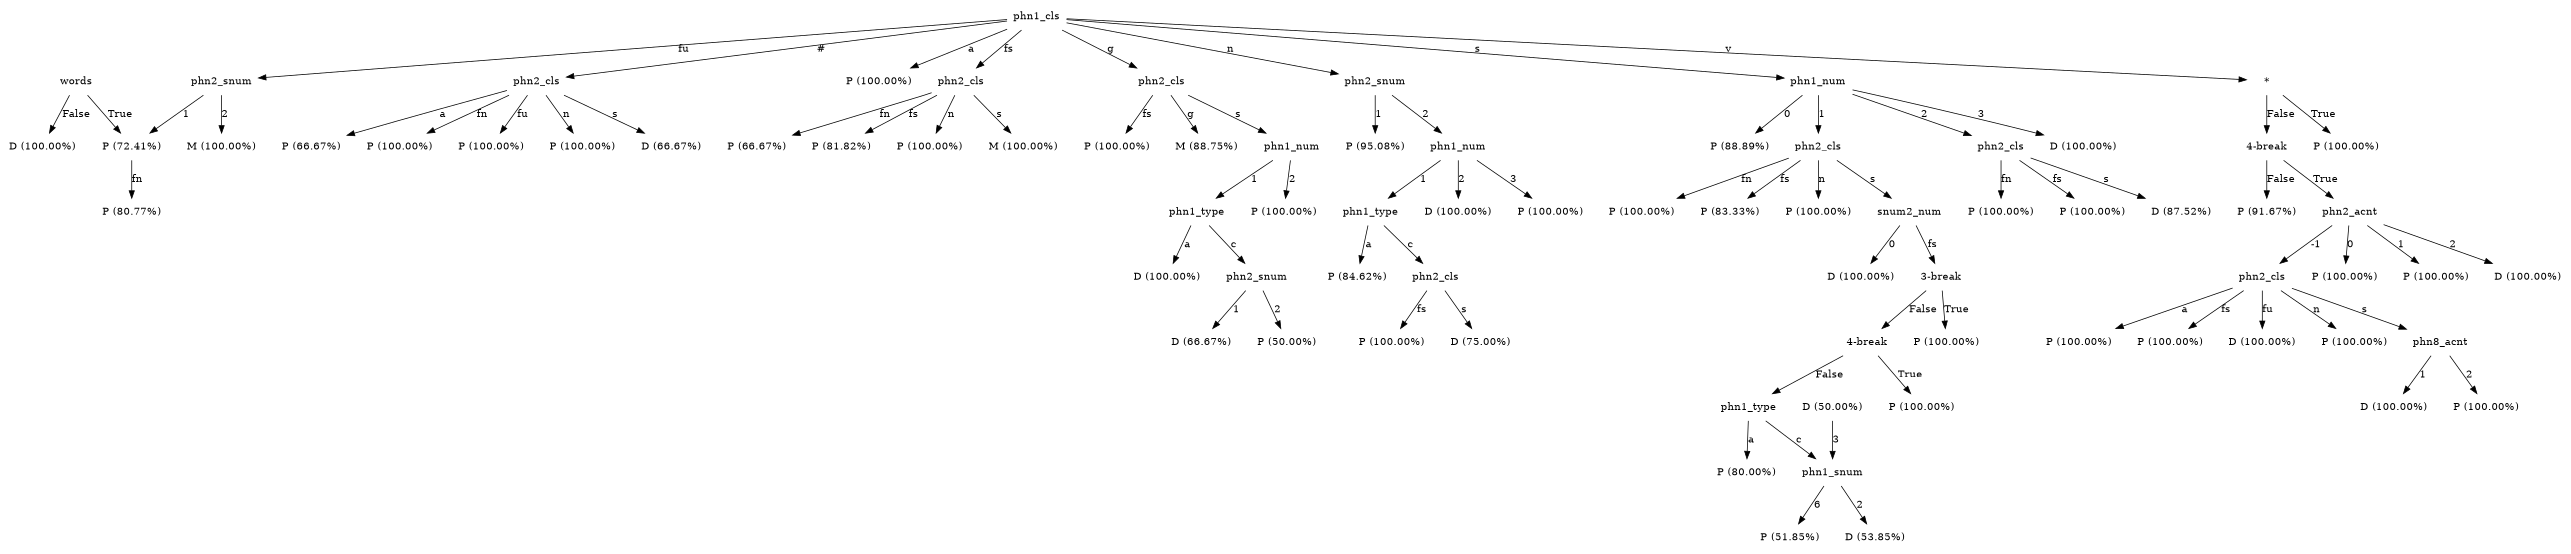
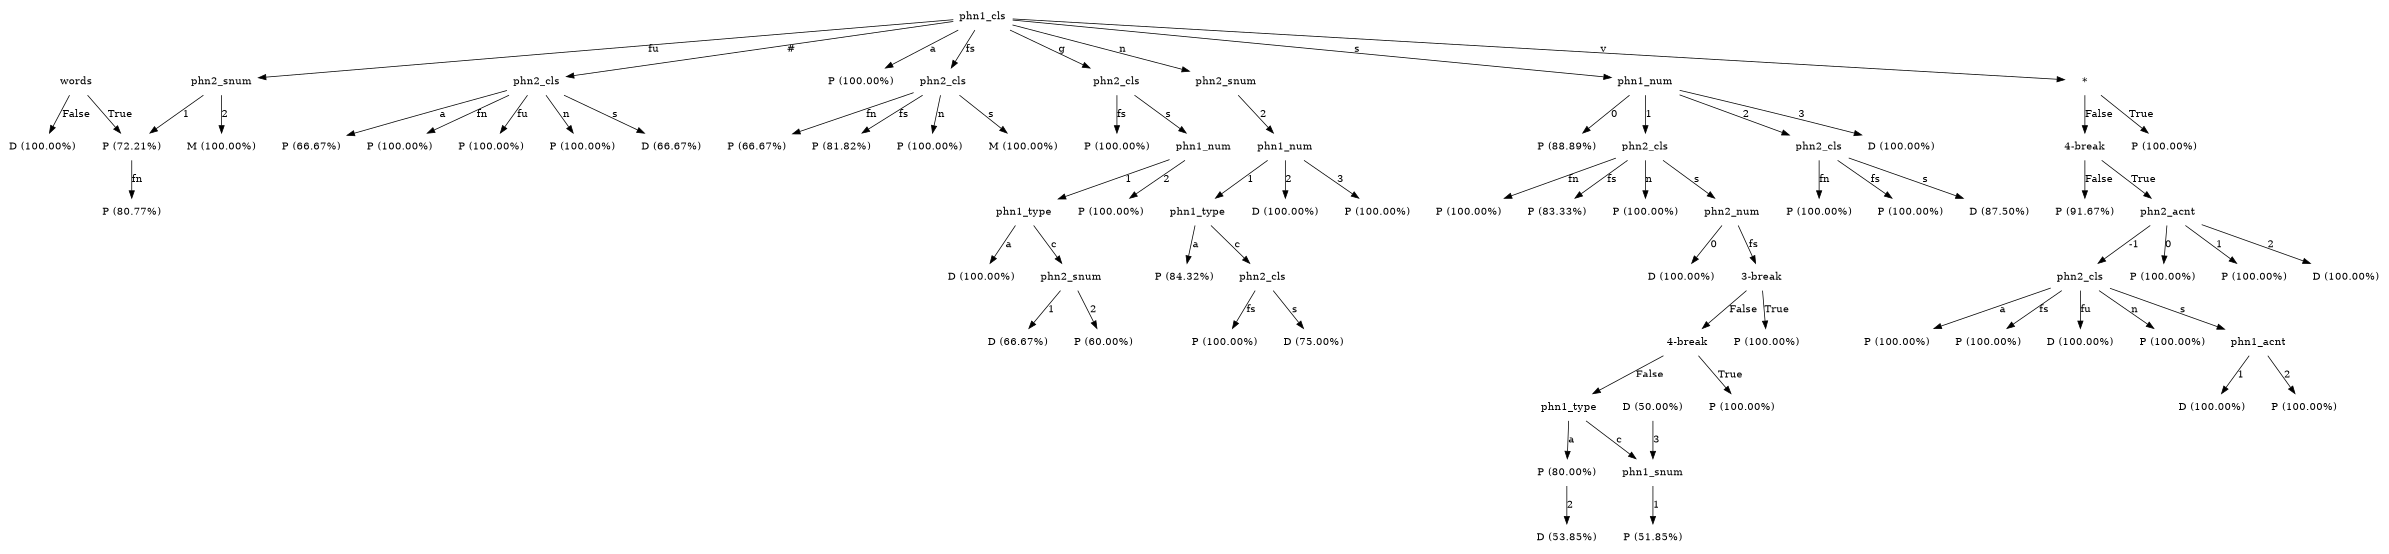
(132, 147) -> (132, 147)
(1207, 147) -> none
(1375, 147) -> none
(1910, 212) -> (1732, 212)
(2181, 212) -> (2000, 212)
(1357, 277) -> (1184, 277)
(1287, 342) -> (1103, 342)
(2440, 342) -> (2259, 342)
(1852, 502) -> (1567, 501)
(1818, 505) -> (1657, 505)
